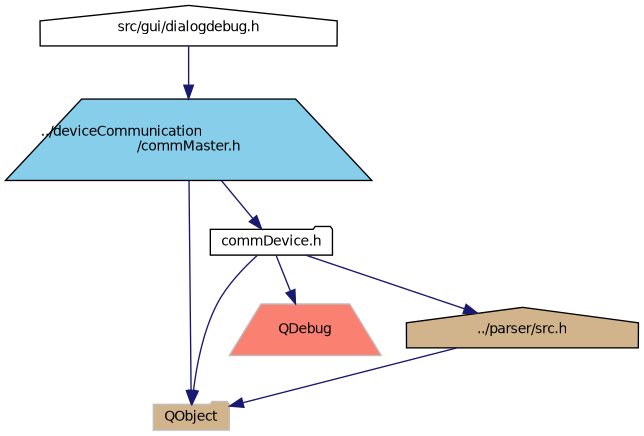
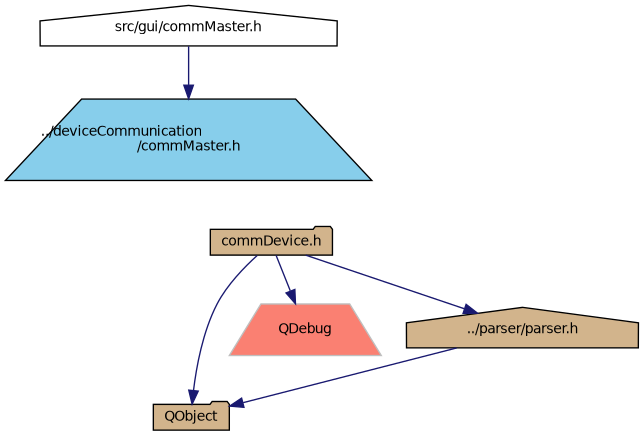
(189, 28) -> (189, 28)
(237, 200) -> none
(271, 242) -> (271, 242)
(190, 285) -> none
(522, 330) -> (522, 330)
(191, 417) -> (191, 417)
